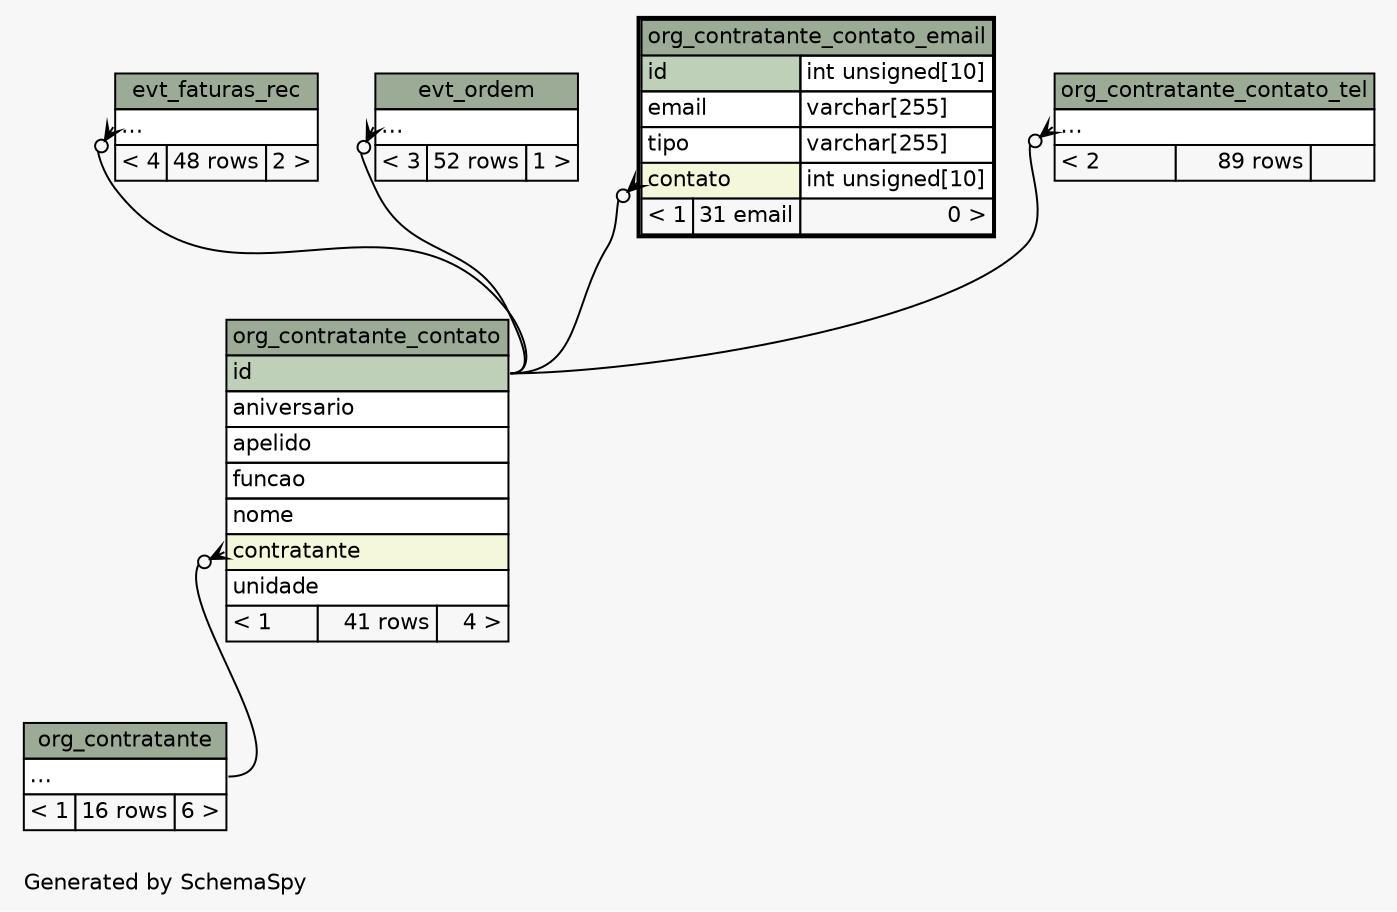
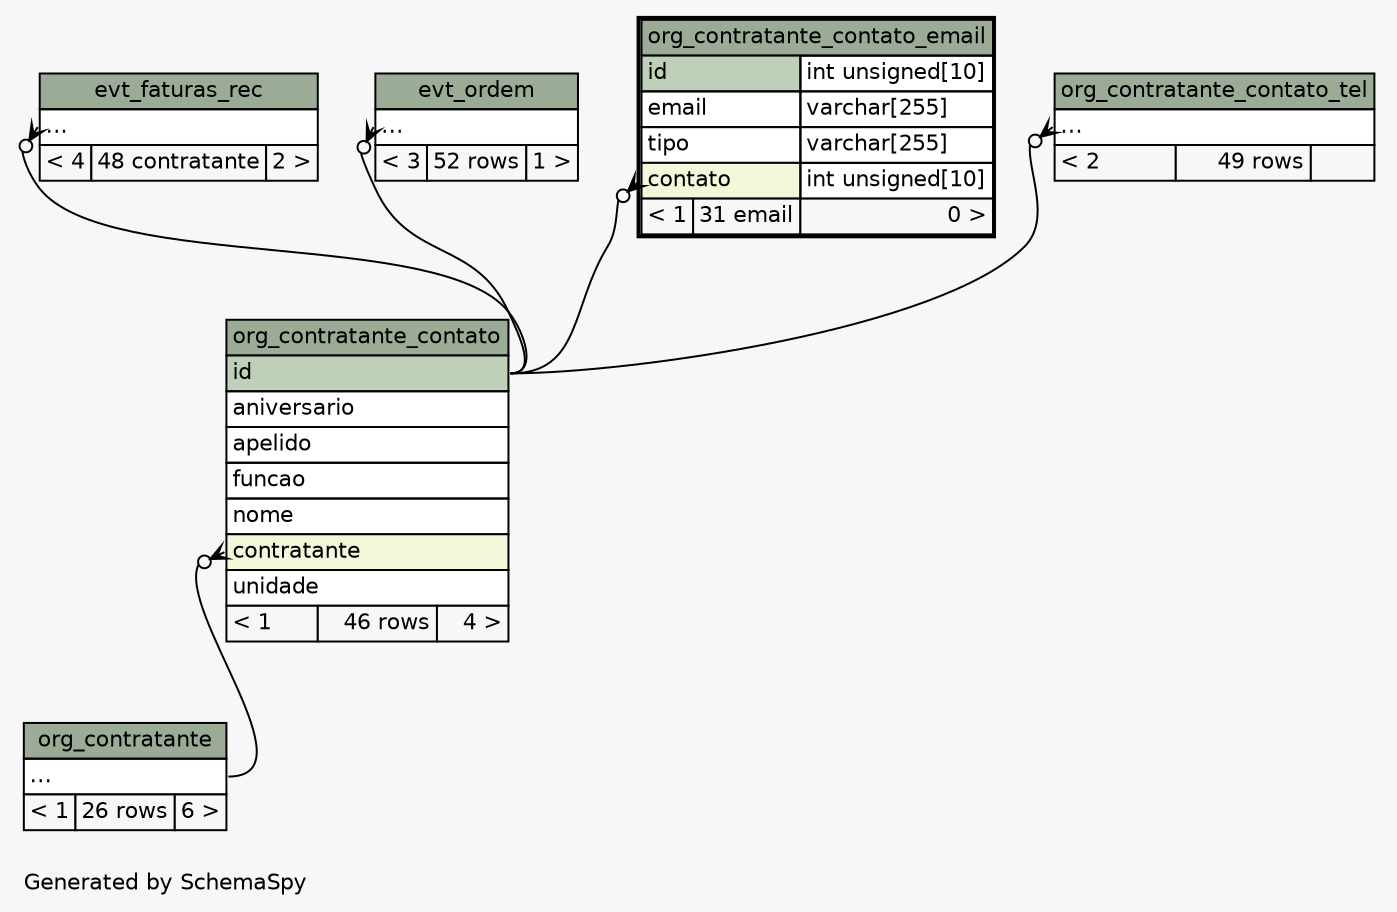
(216, 162) -> (179, 162)
(1261, 162) -> (1261, 162)
(387, 623) -> (387, 623)
(125, 811) -> (125, 811)
